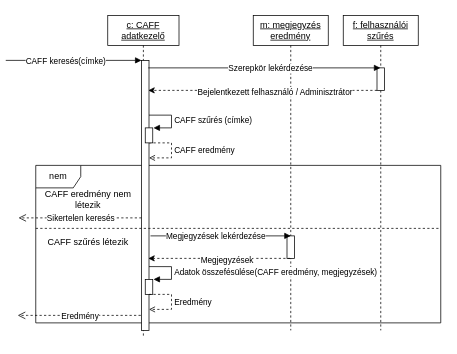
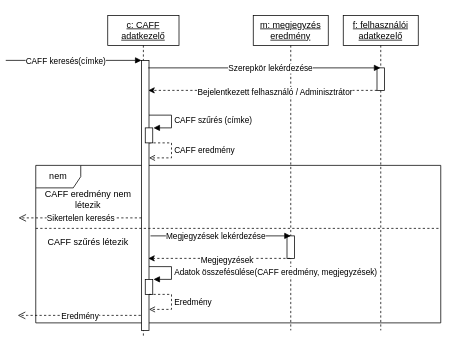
(381, 30) -> (381, 30)
